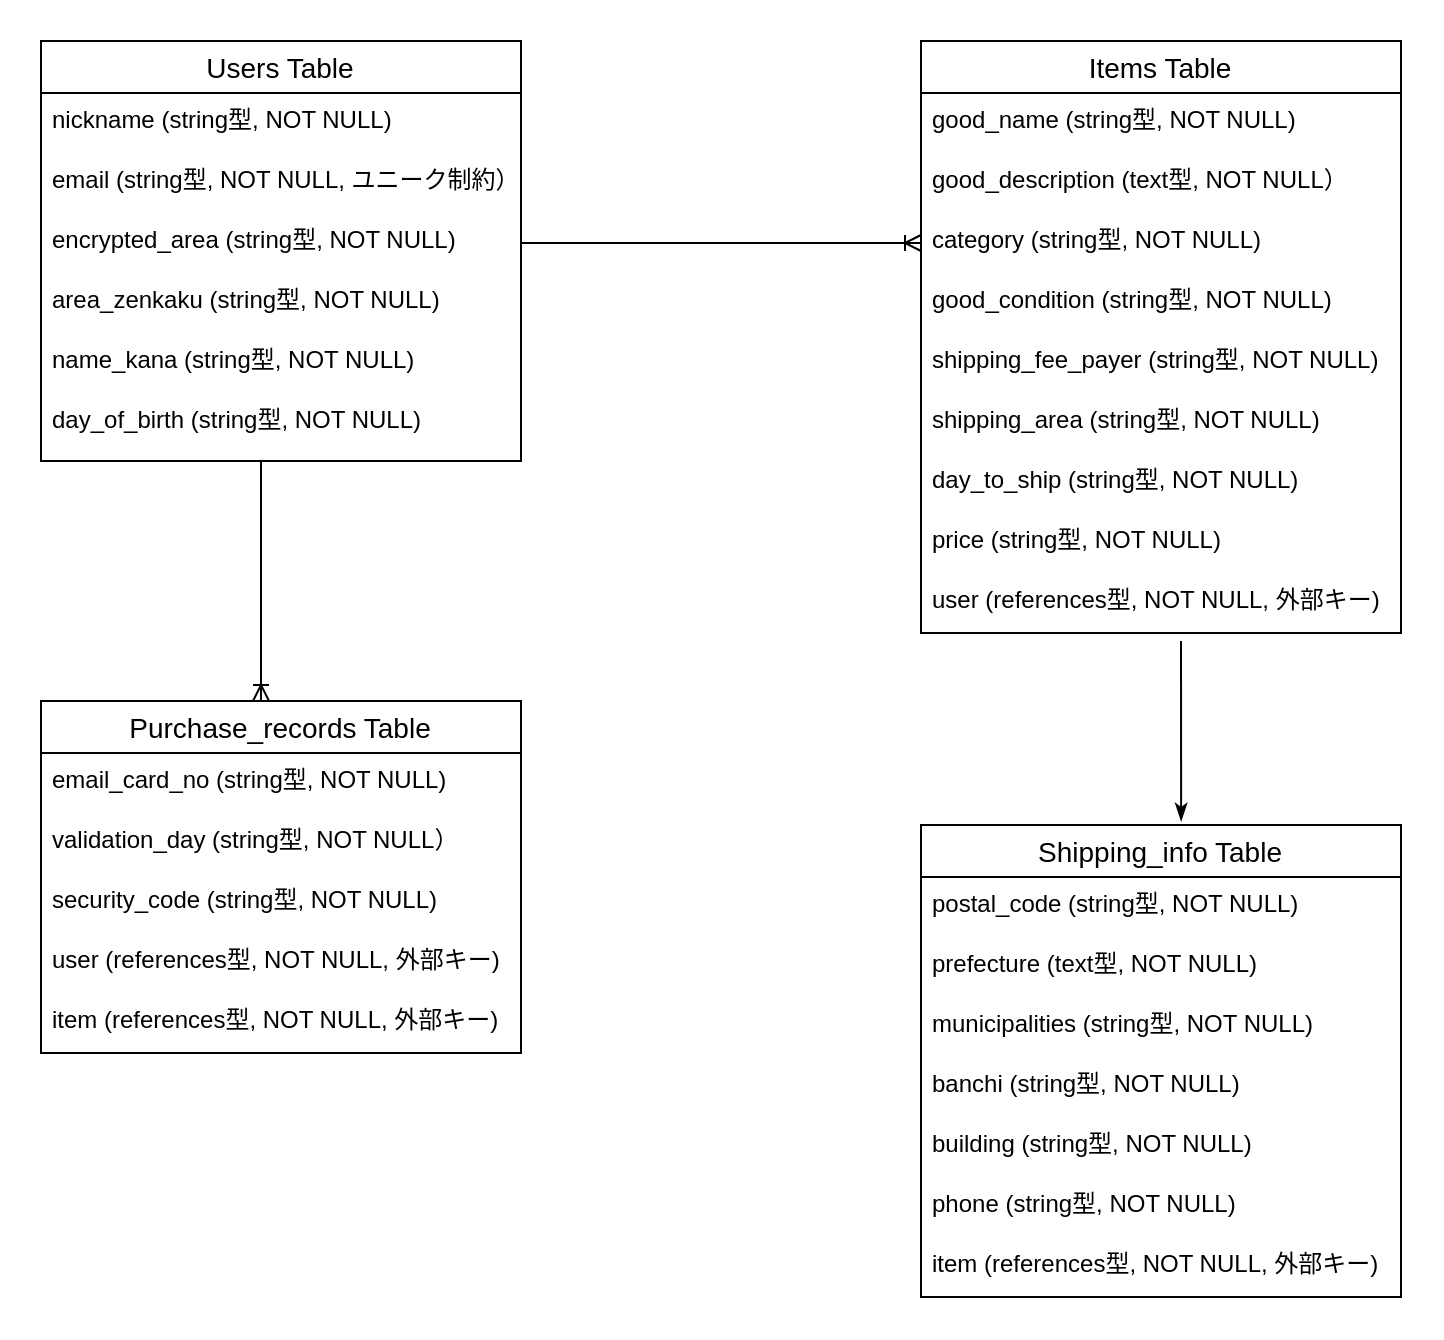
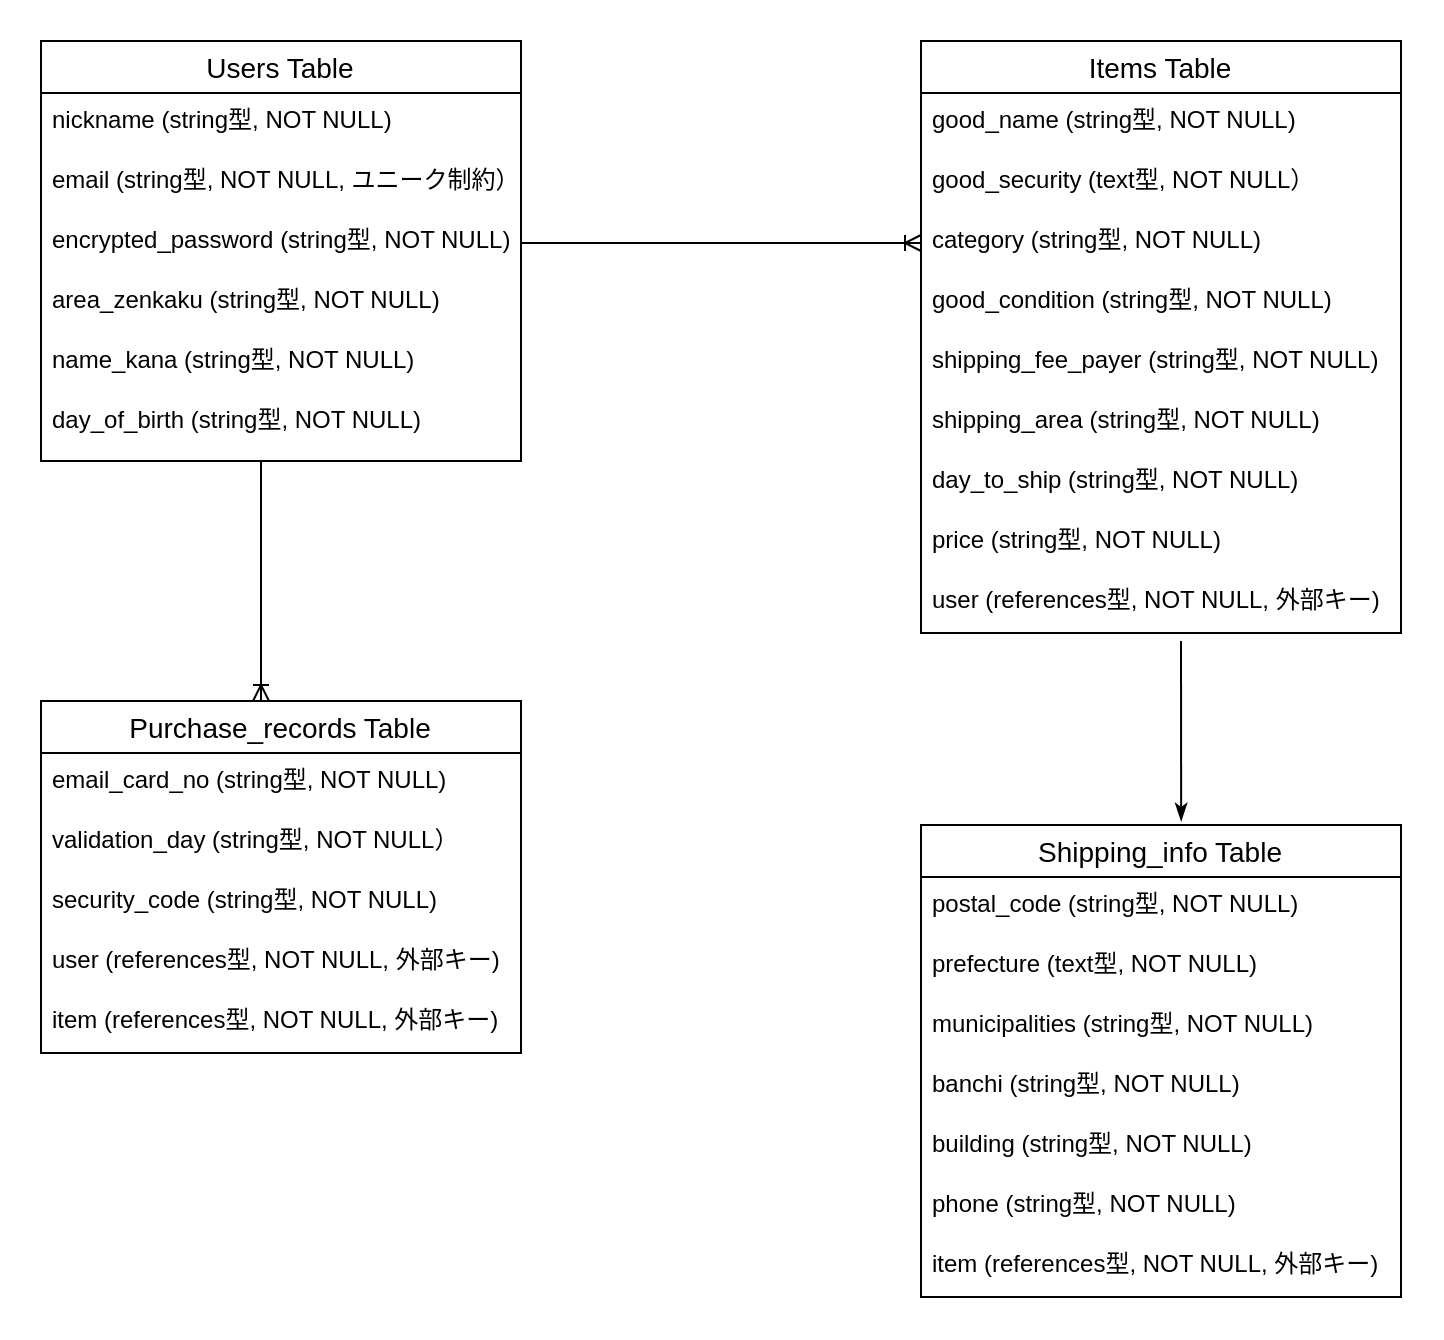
(1152, 180) -> (1135, 180)
(270, 240) -> (297, 240)
